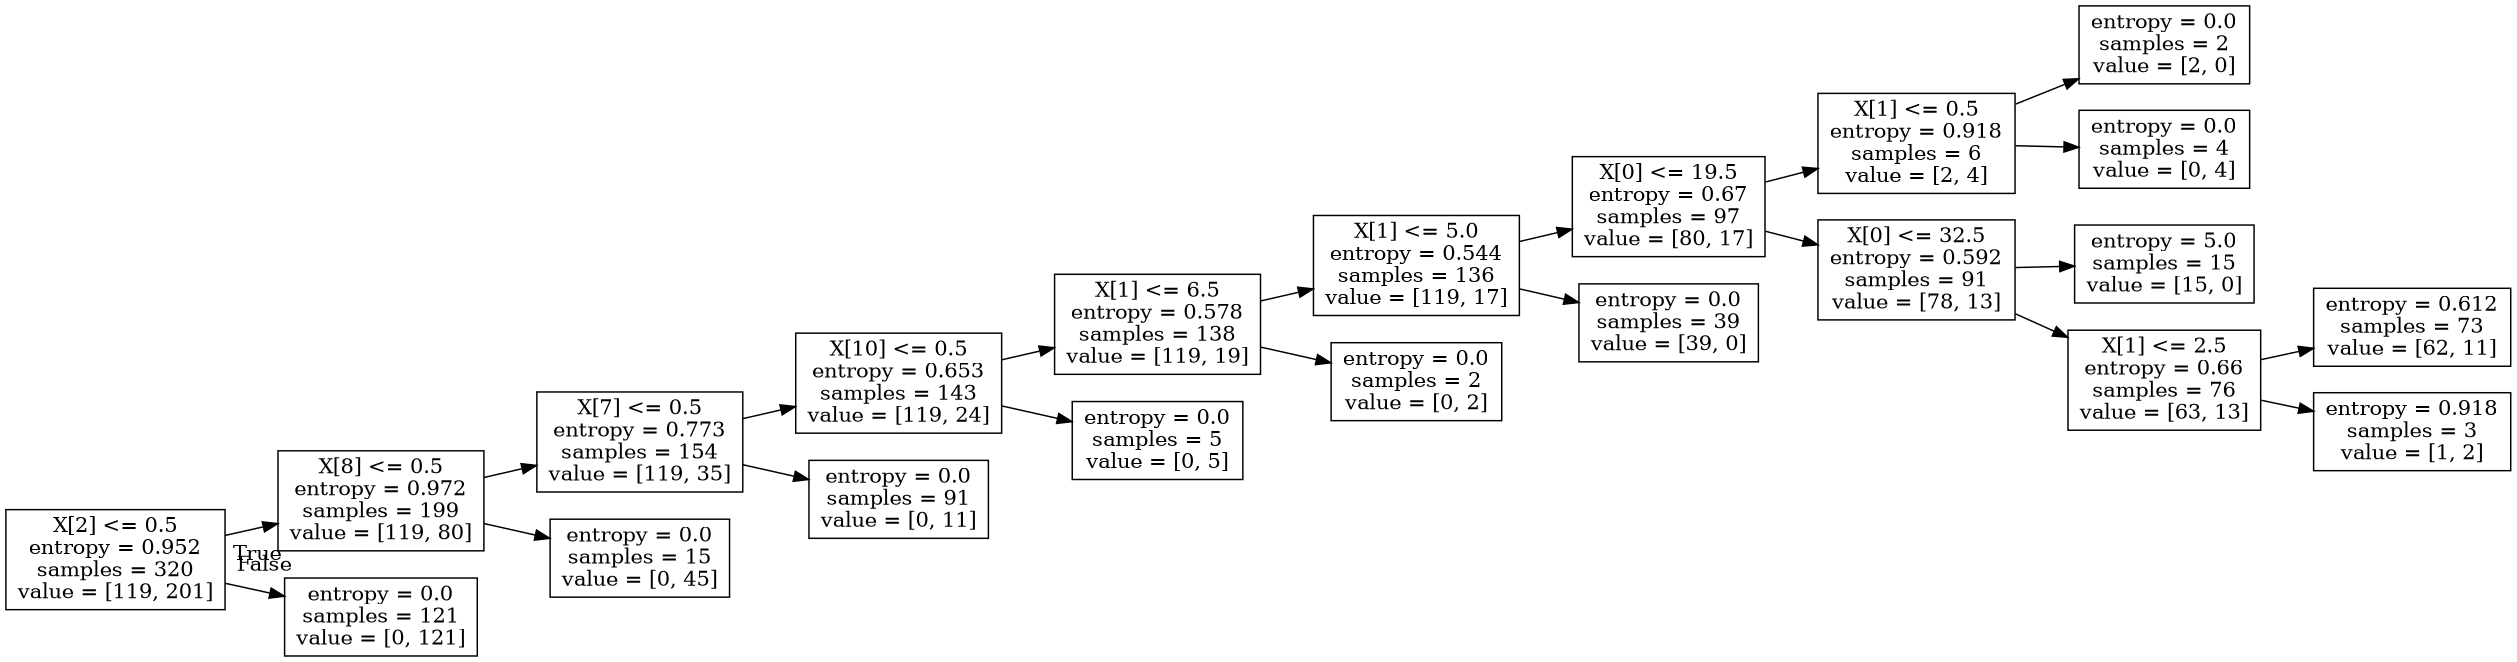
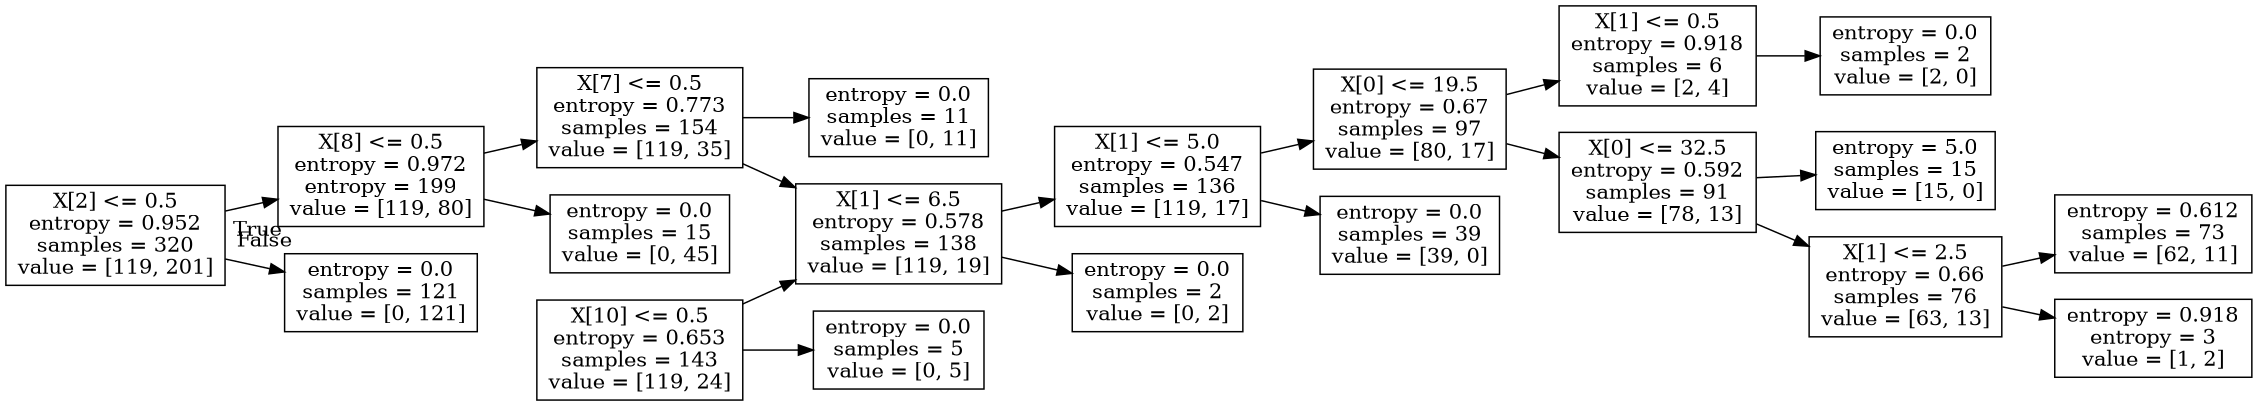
(2164, 149) -> none
(1416, 265) -> (1158, 176)
(762, 414) -> (762, 173)
(2412, 432) -> (2153, 338)
(899, 499) -> (899, 118)
(381, 501) -> (381, 176)
